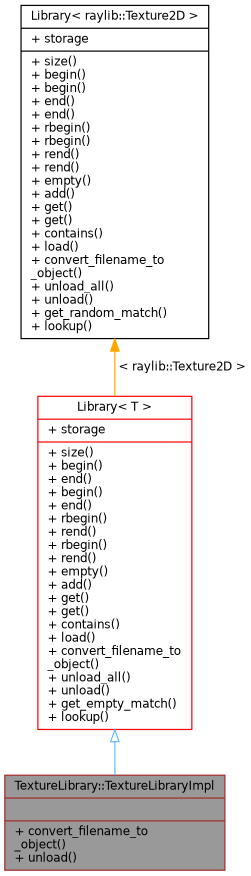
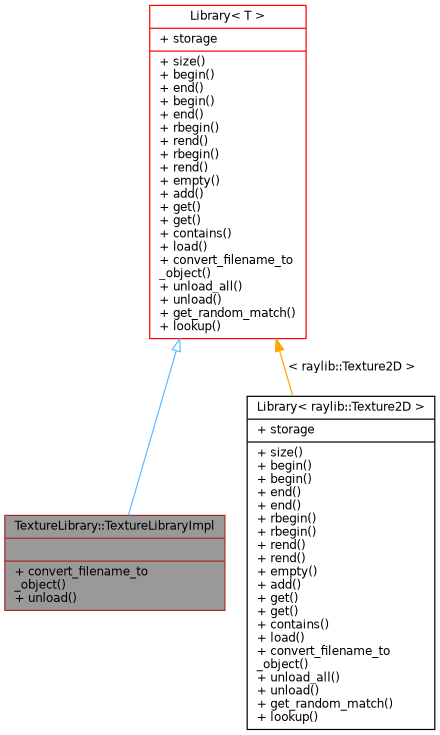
(115, 374) -> (286, 374)
(112, 704) -> (228, 313)
